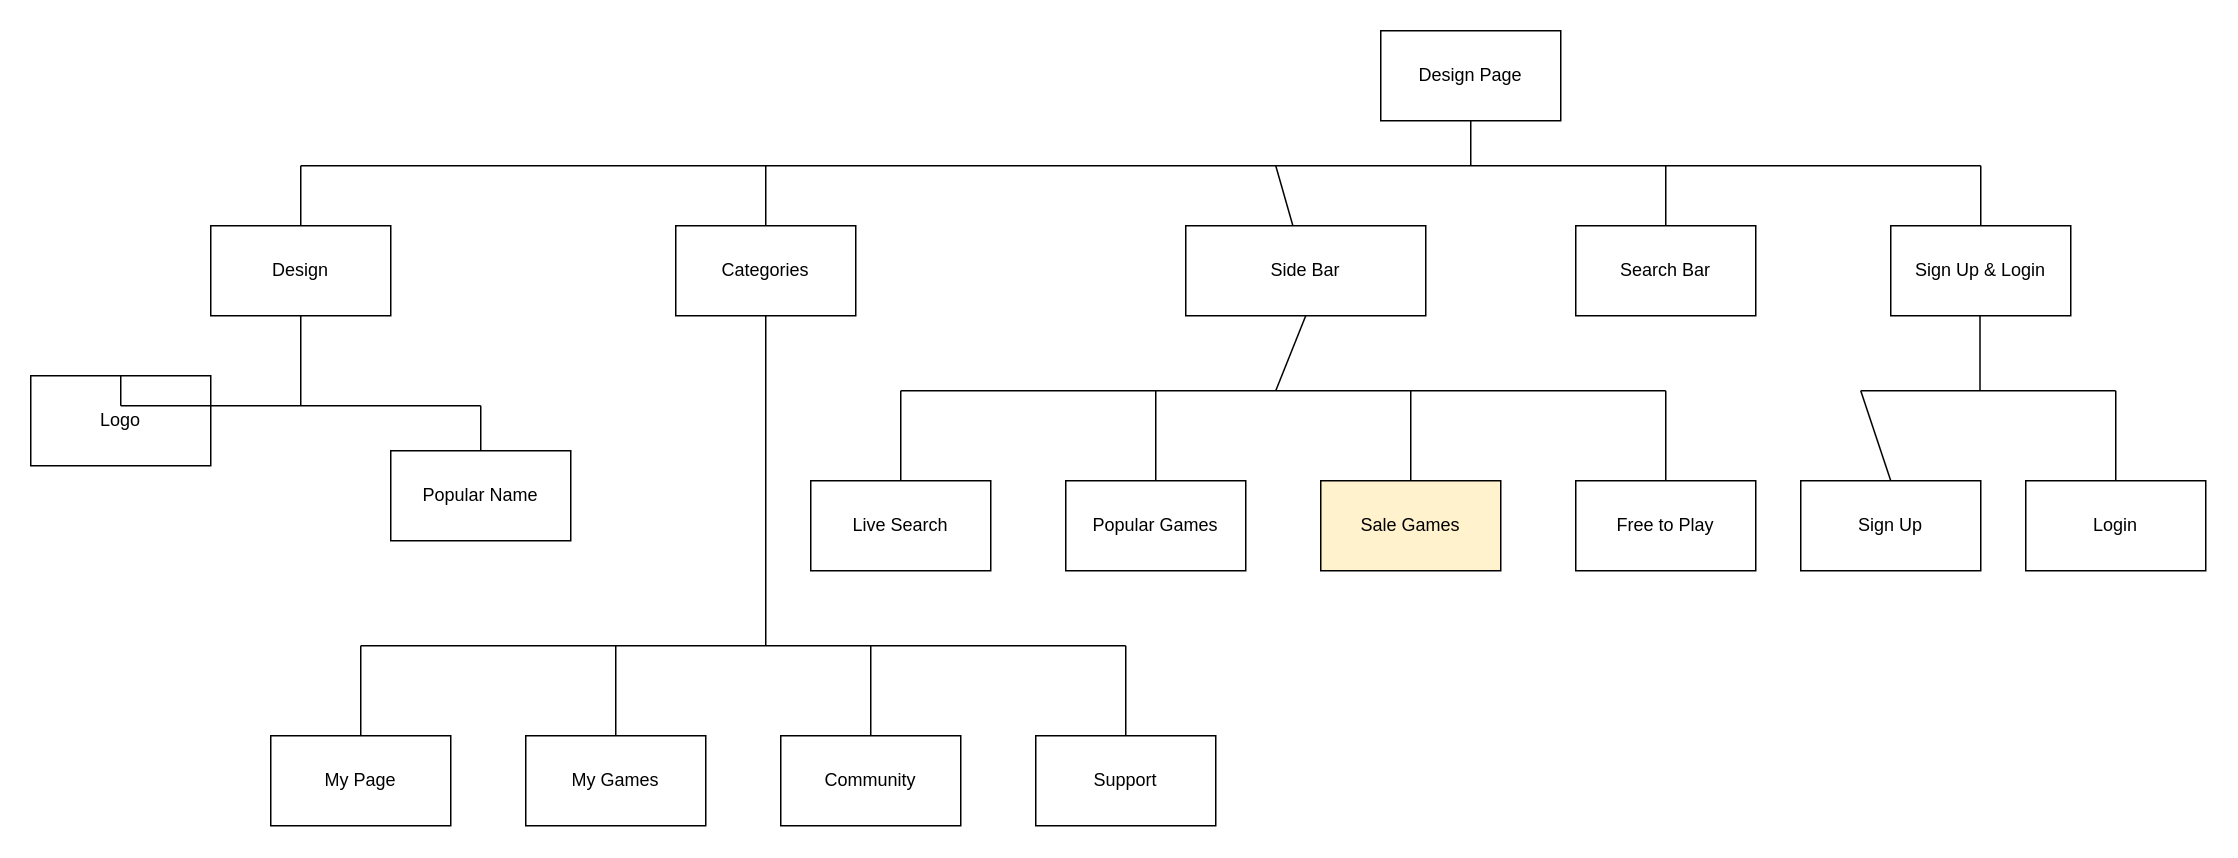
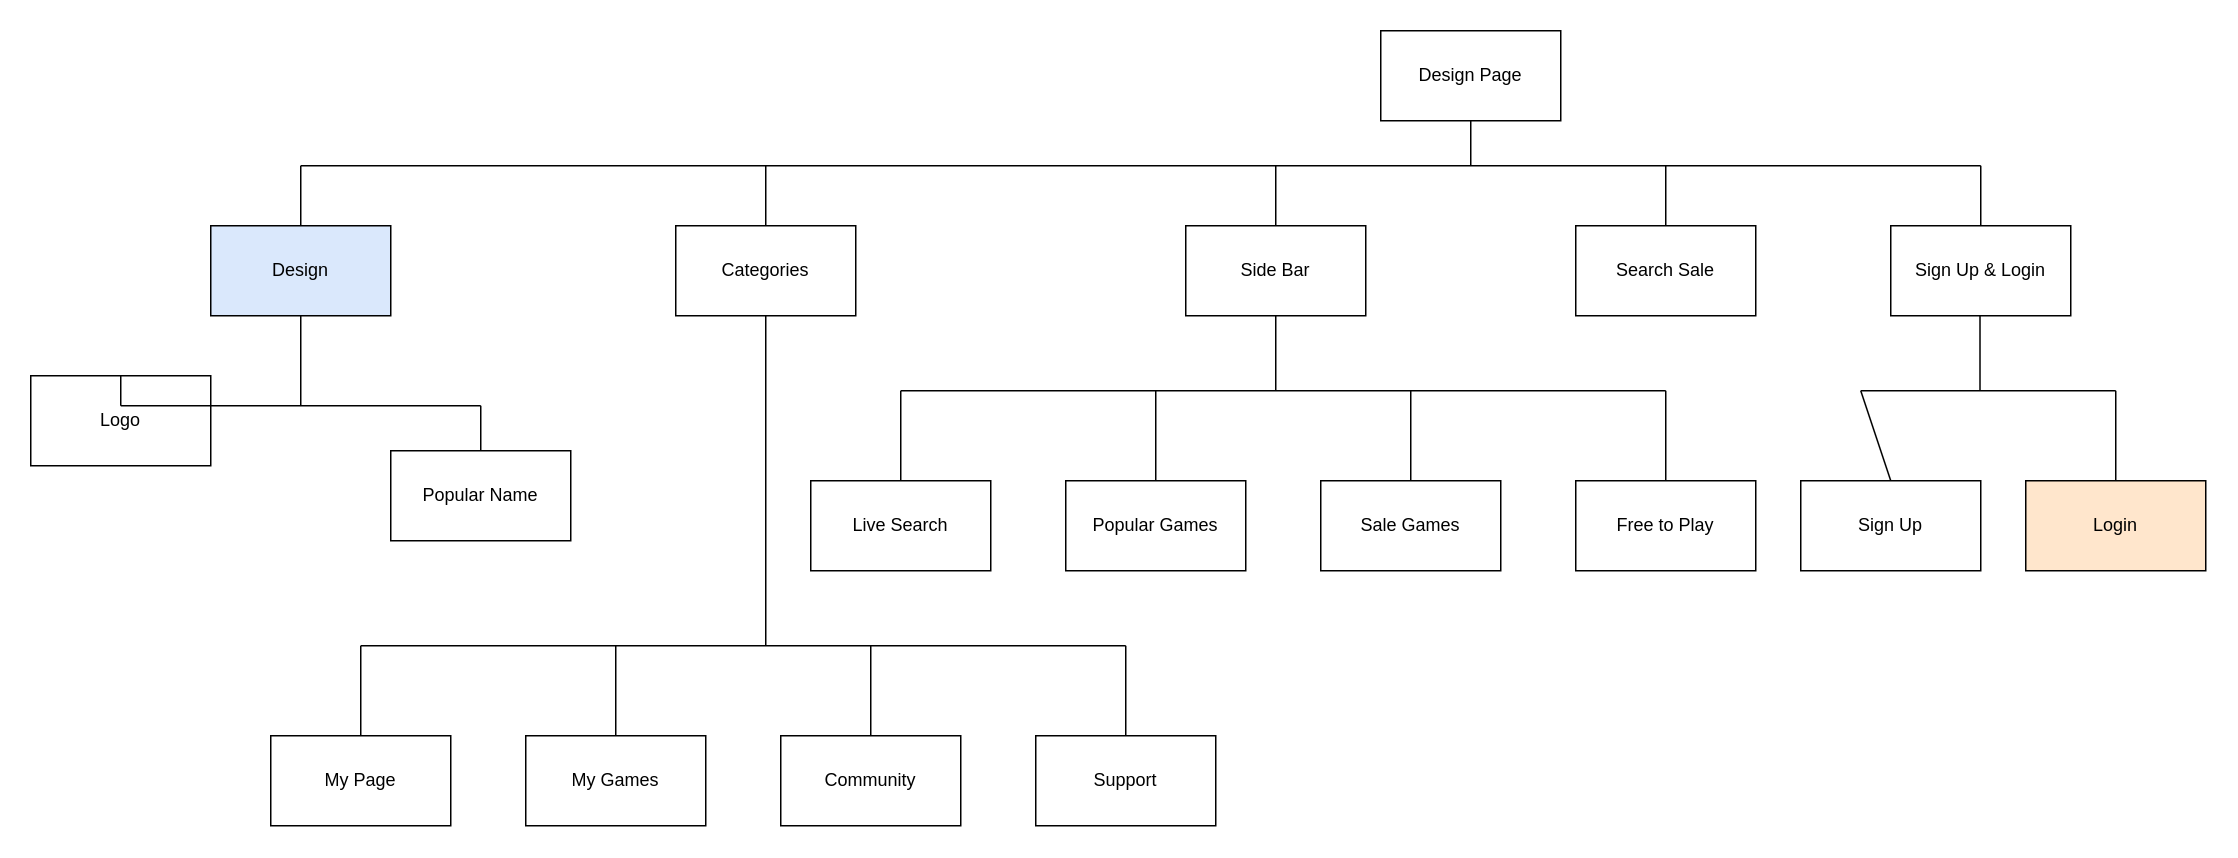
(301, 271) -> (301, 271)
(1306, 271) -> (1276, 271)
(1666, 271) -> (1666, 271)
(1411, 526) -> (1411, 526)
(2116, 526) -> (2116, 526)
